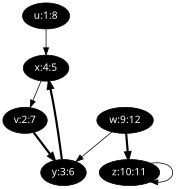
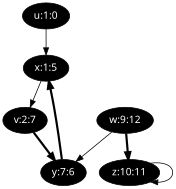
(46, 16) -> (46, 16)
(46, 68) -> (46, 68)
(63, 173) -> (63, 173)
